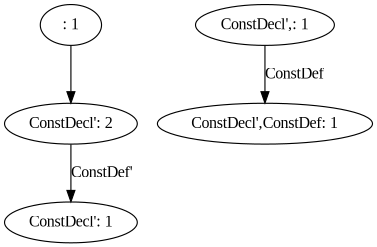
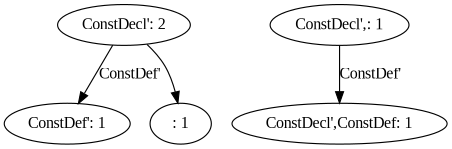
(71, 69) -> (165, 66)
(294, 74) -> (371, 74)
(71, 222) -> (67, 124)
